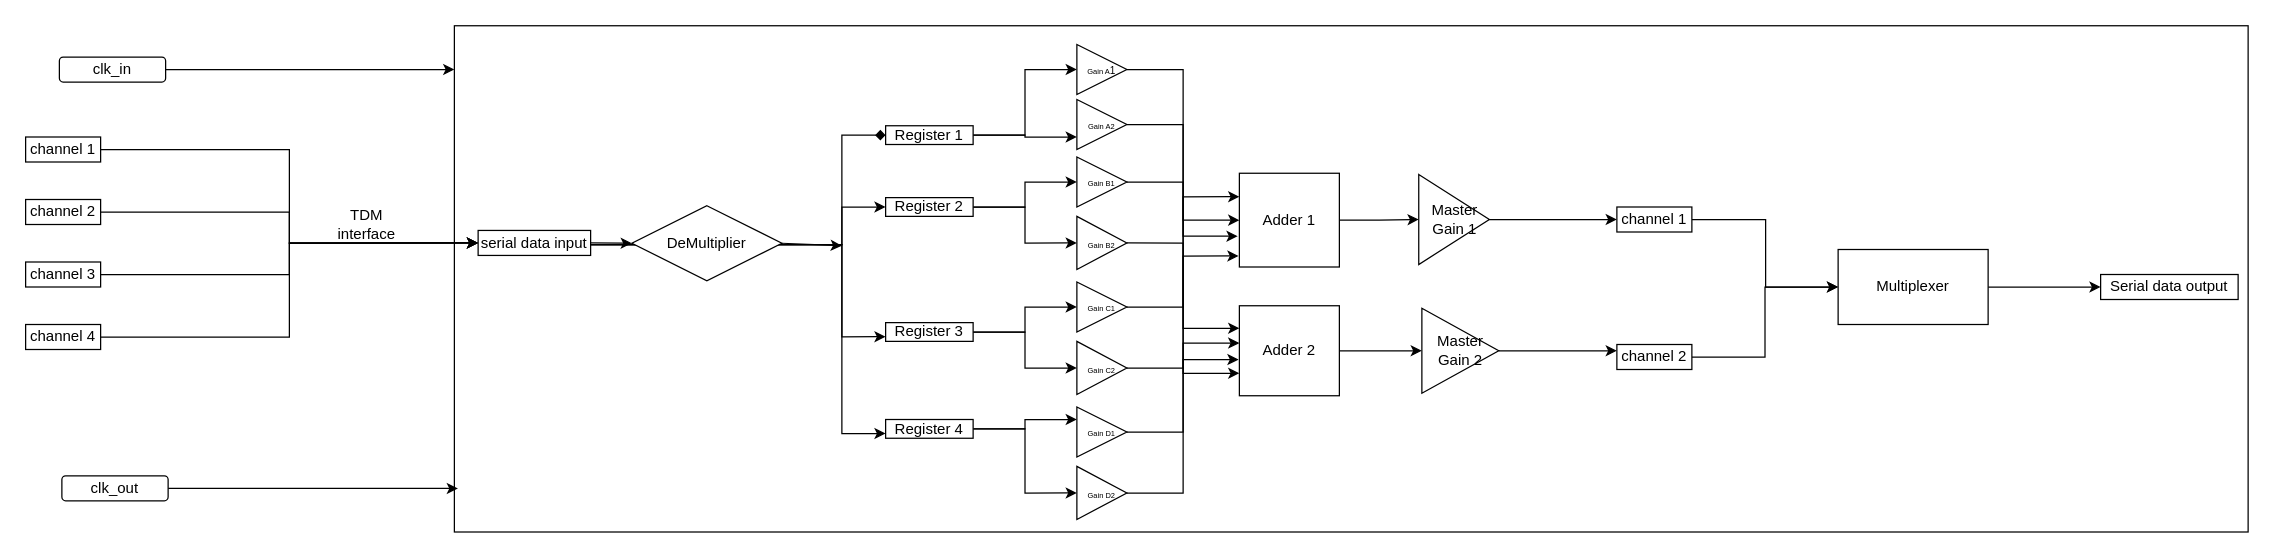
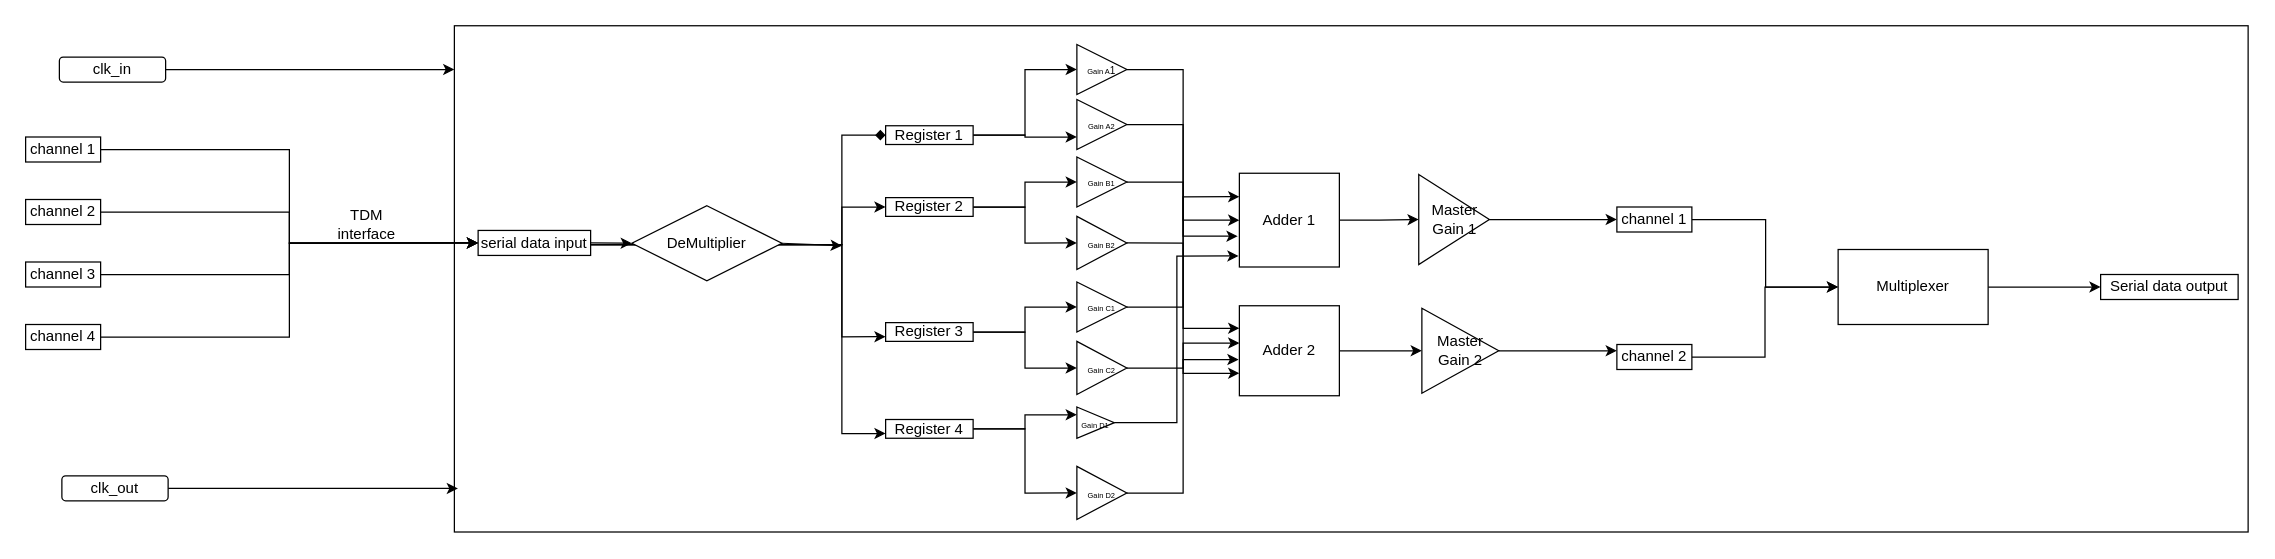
(1102, 432) -> (1096, 423)
